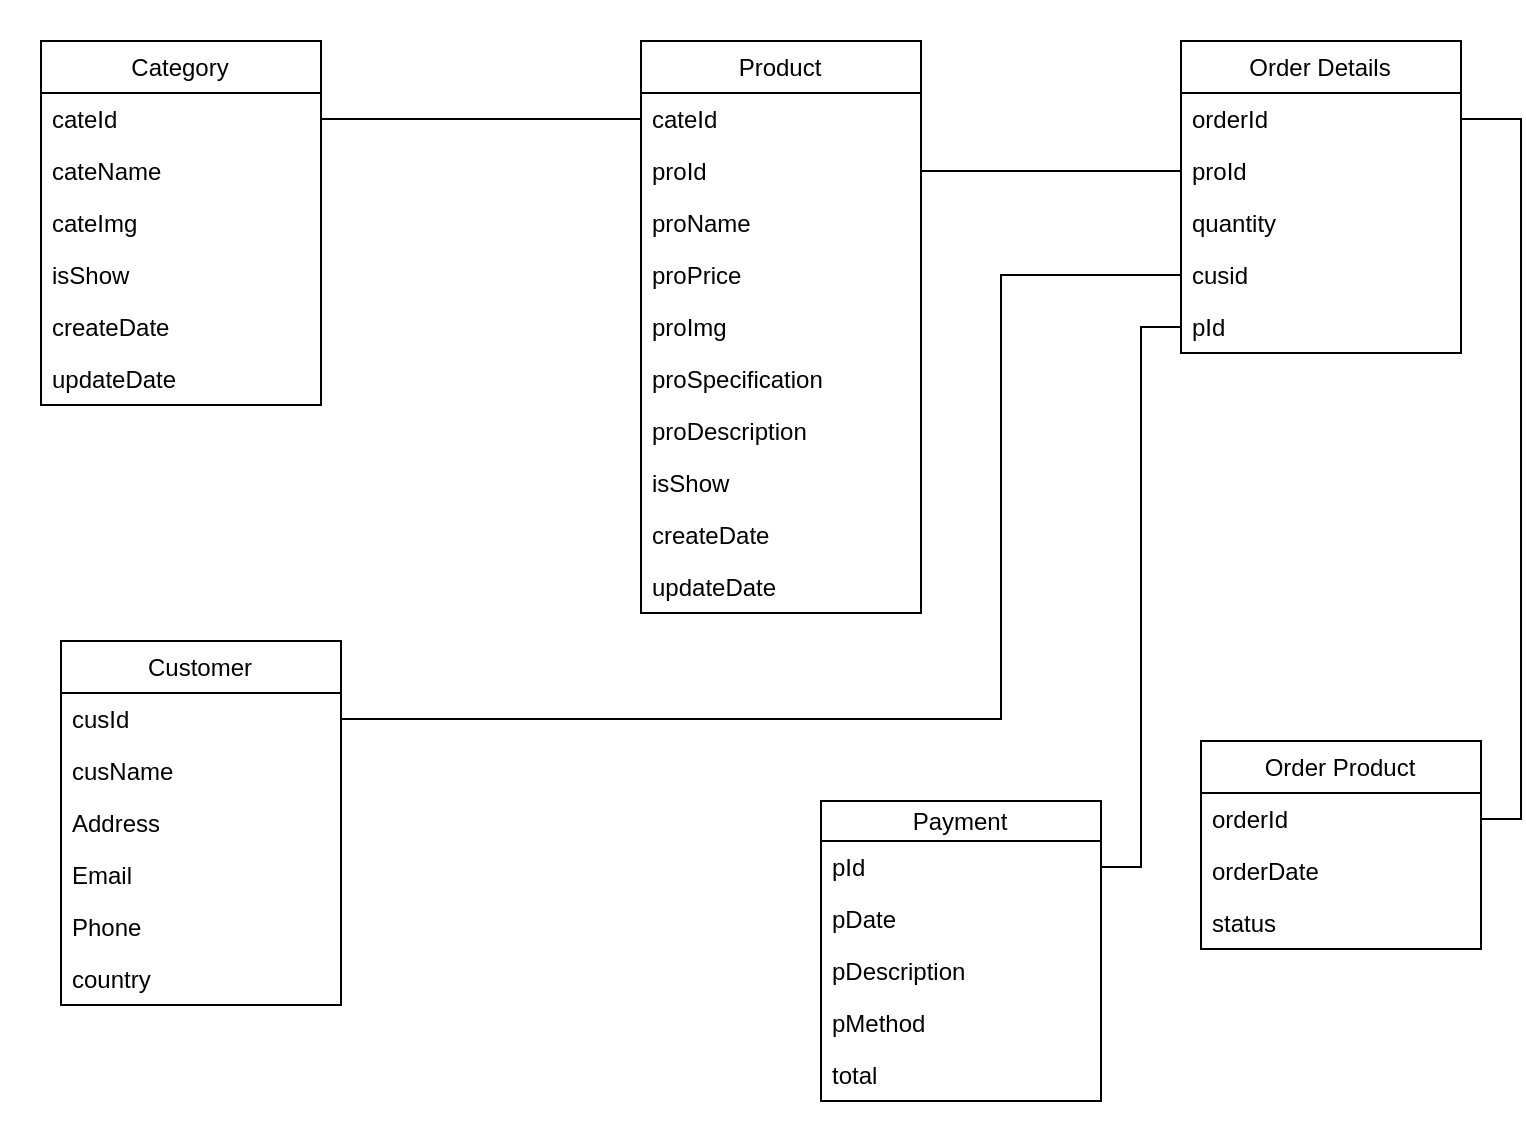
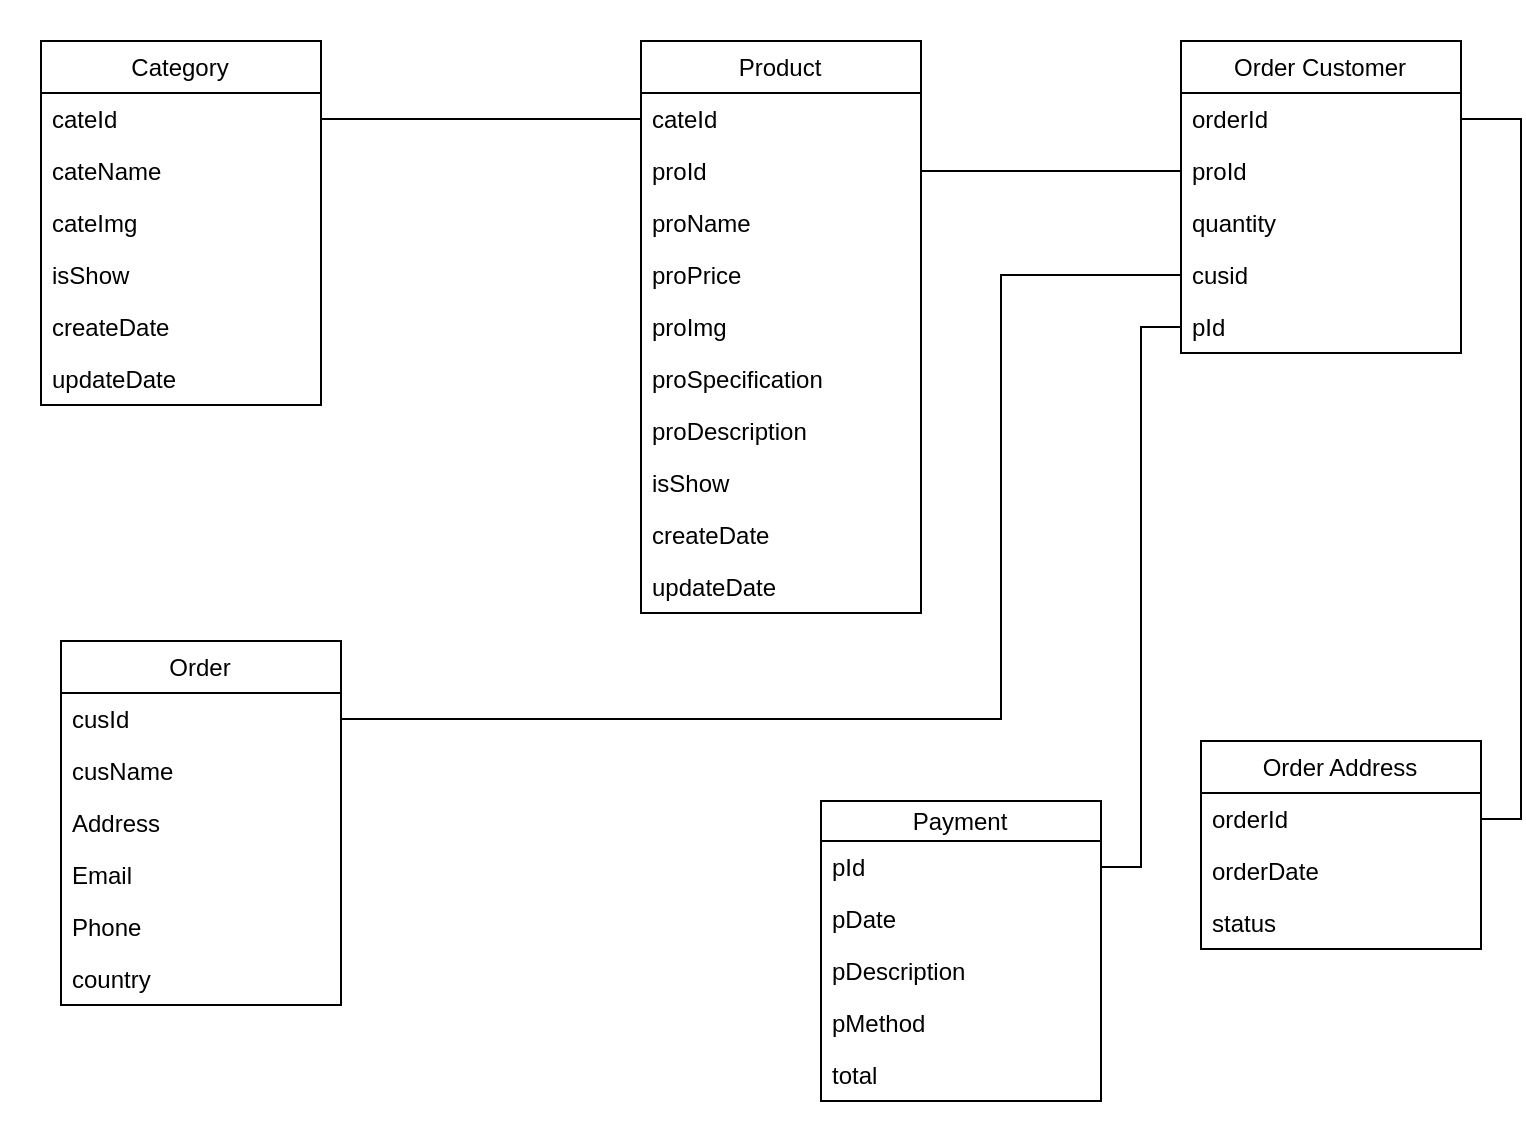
(1320, 68) -> (1320, 68)
(200, 668) -> (200, 668)
(1340, 768) -> (1340, 768)
